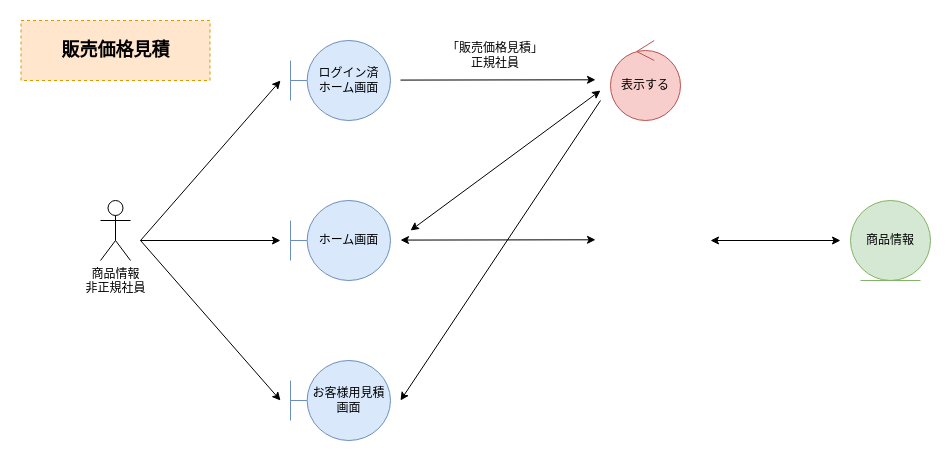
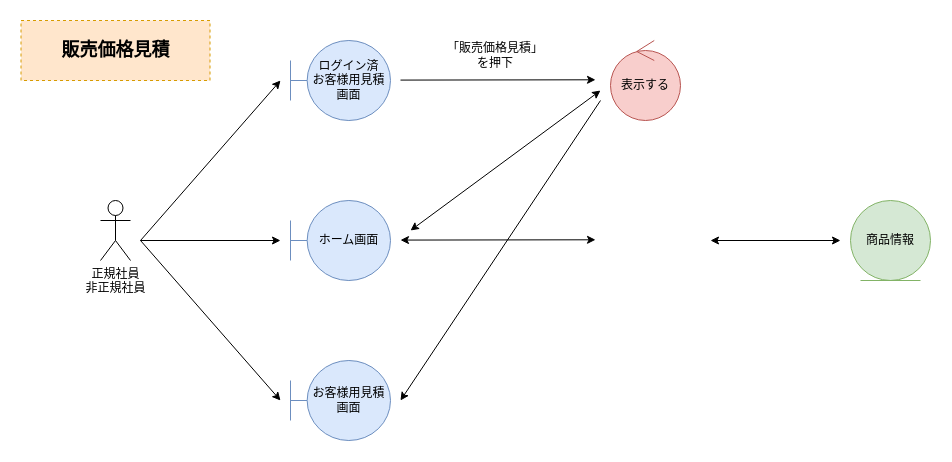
(496, 56) -> (496, 56)
(349, 81) -> (349, 81)
(116, 282) -> (116, 282)
